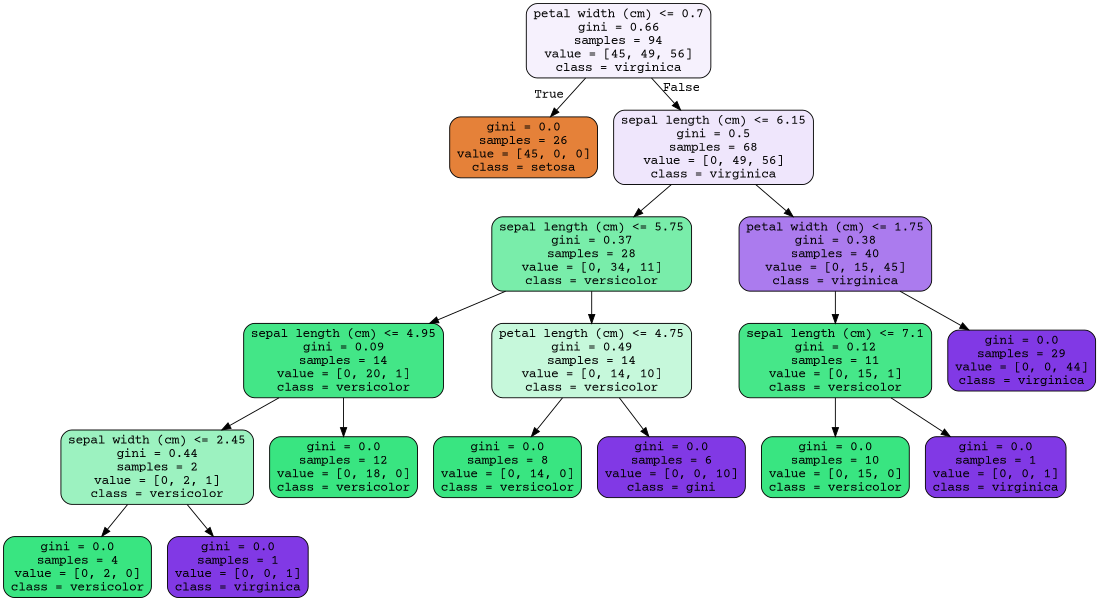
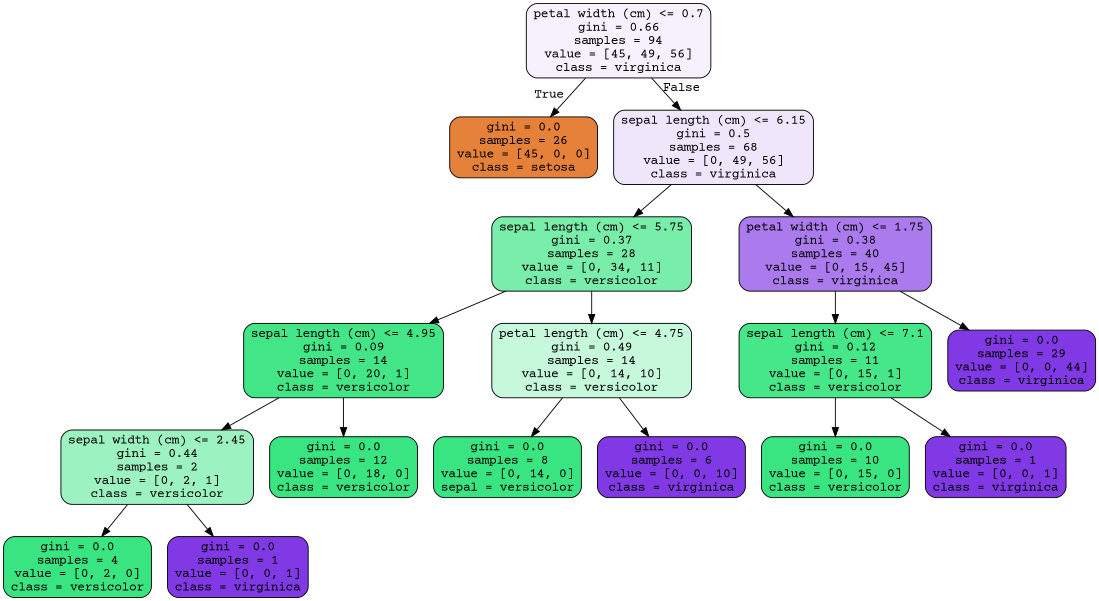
(507, 467) -> (507, 467)
(671, 467) -> (671, 467)
